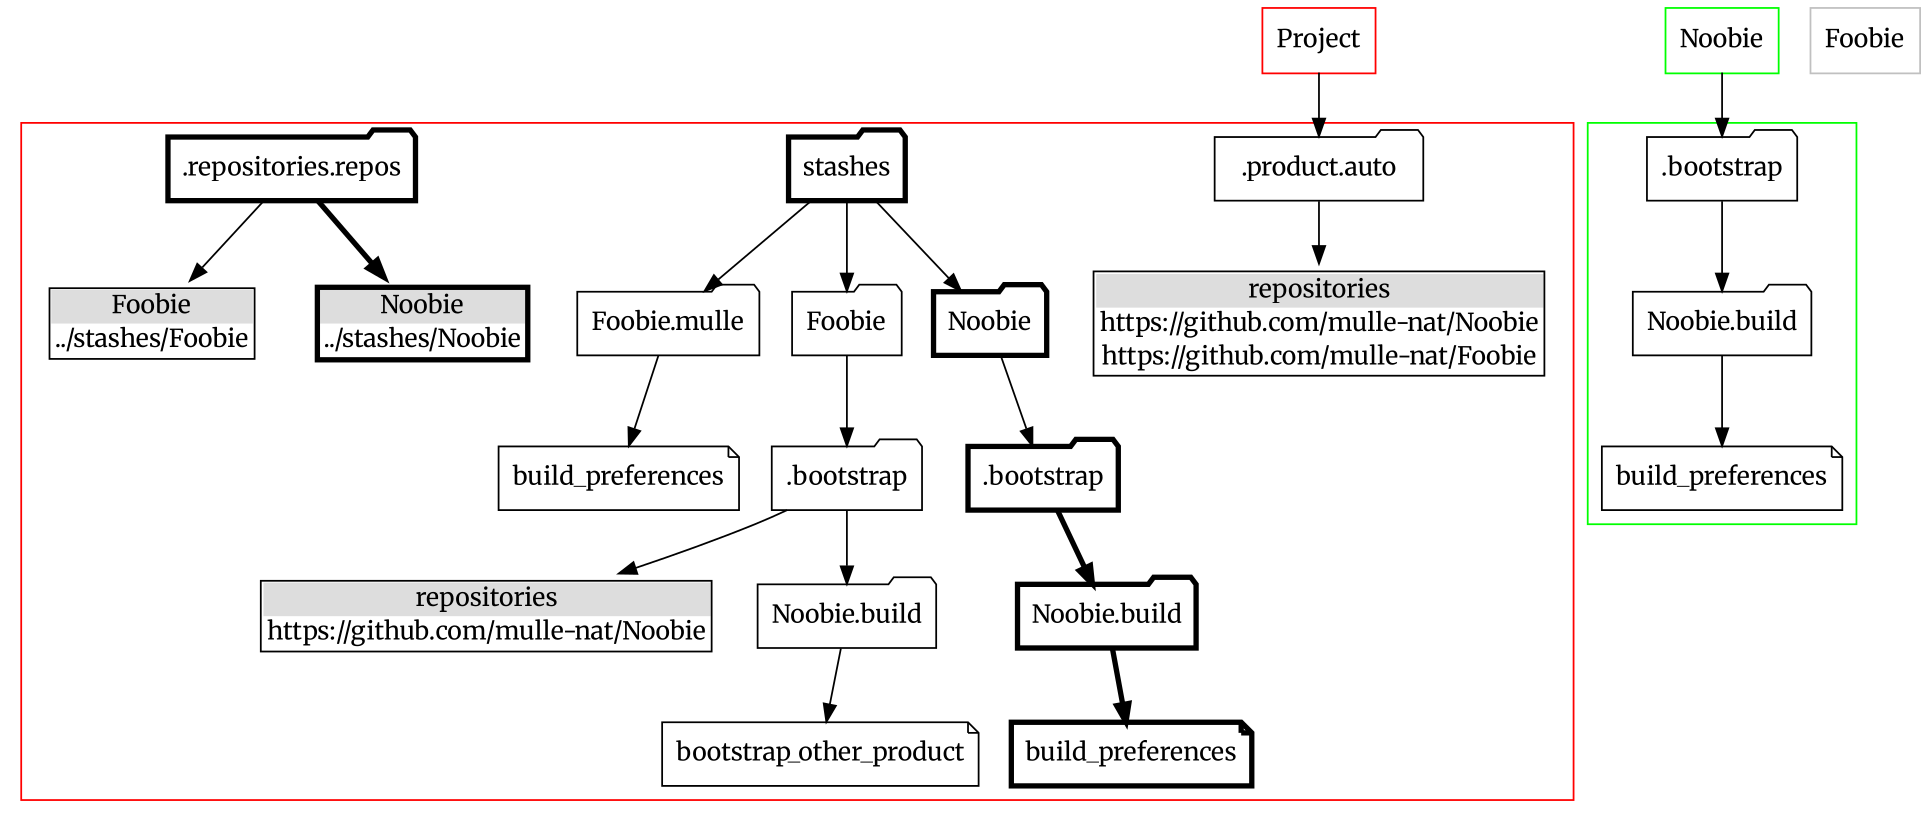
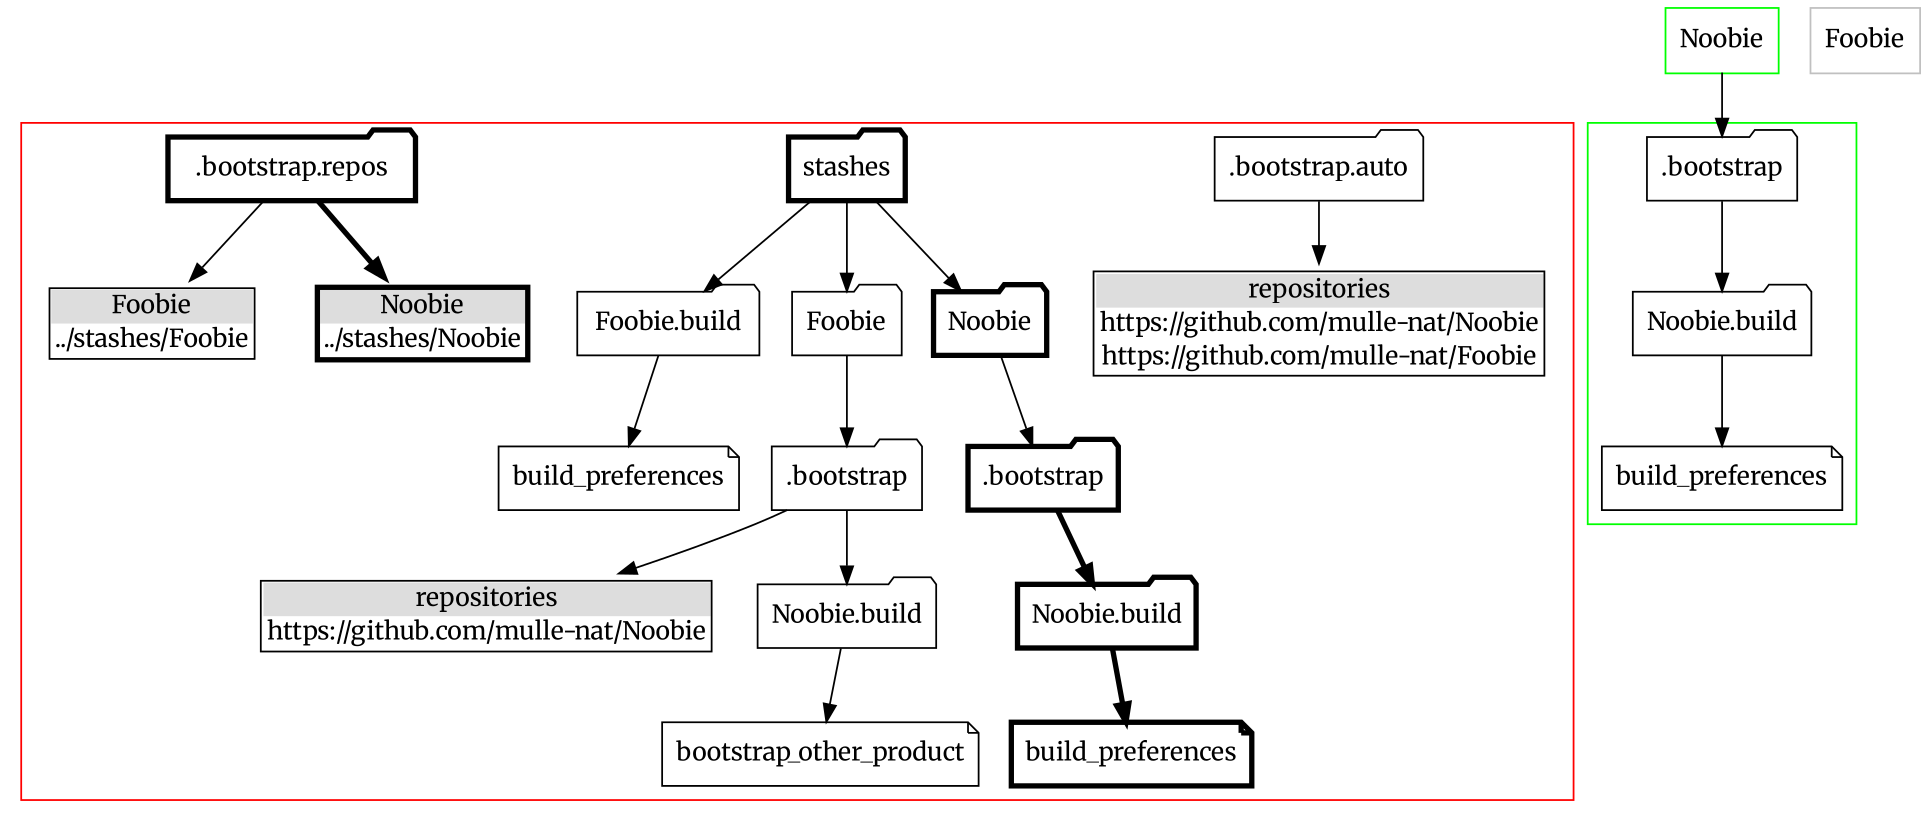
(1319, 41) -> none
(292, 169) -> (292, 169)
(1319, 169) -> (1319, 169)
(668, 324) -> (668, 324)
